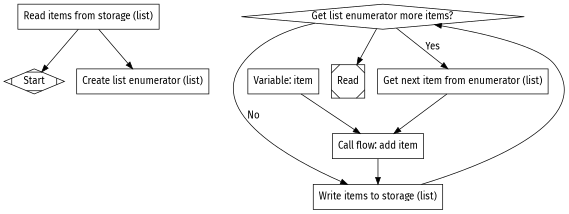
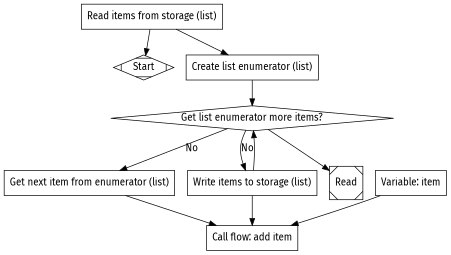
(433, 47) -> (192, 149)
none -> (252, 89)
(378, 168) -> (252, 207)
